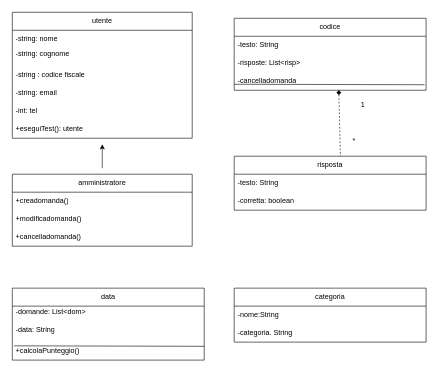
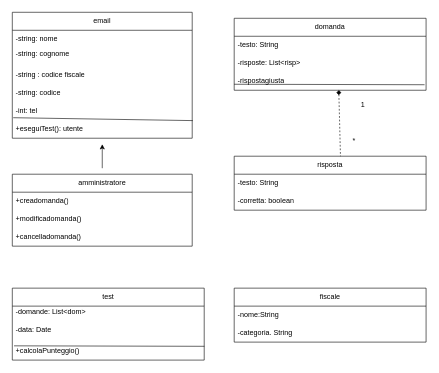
(102, 21) -> (102, 21)
(330, 27) -> (330, 27)
(268, 81) -> (266, 81)
(39, 93) -> (42, 93)
none -> (102, 119)
(108, 297) -> (108, 297)
(330, 297) -> (330, 297)
(39, 333) -> (36, 333)
